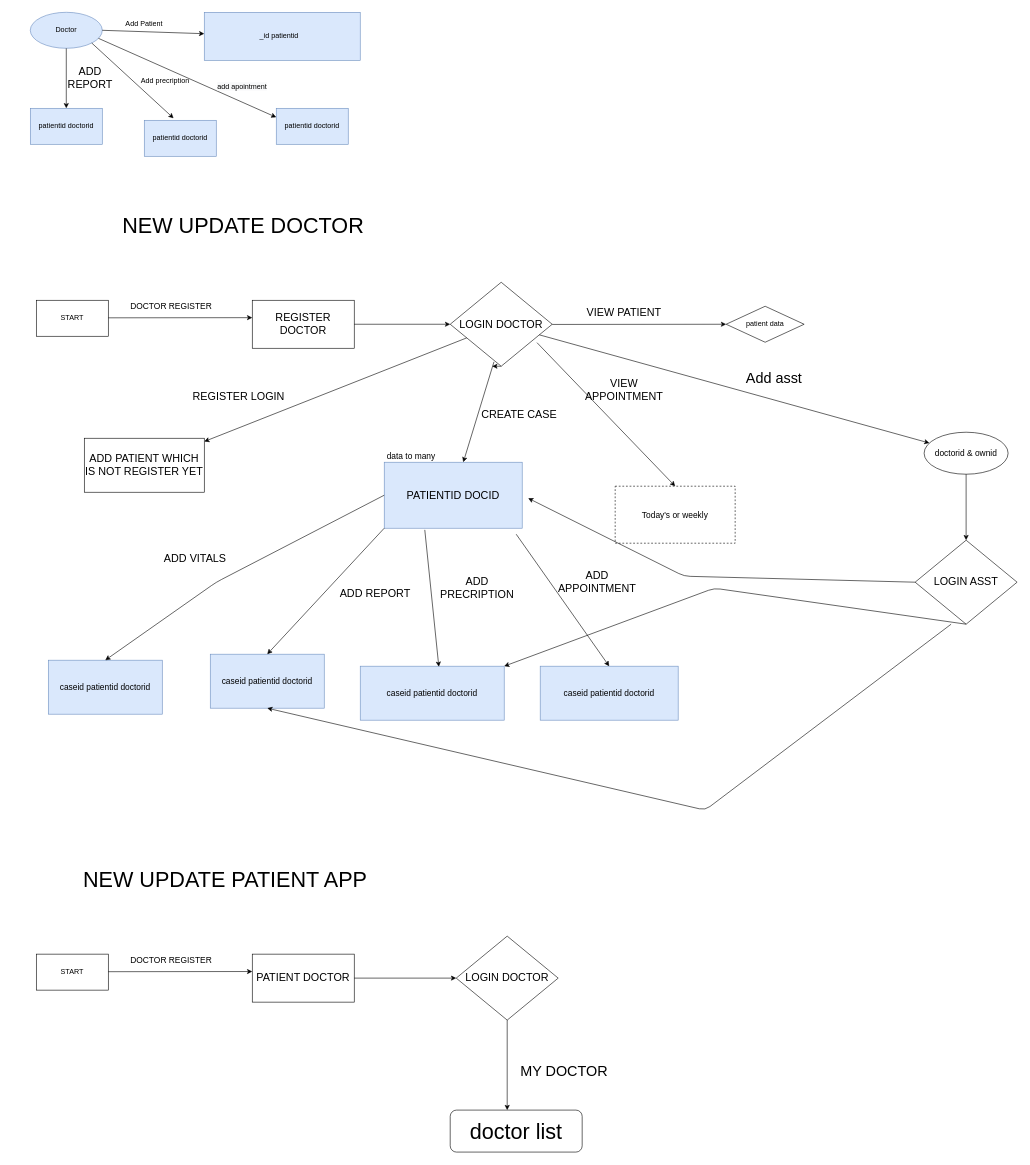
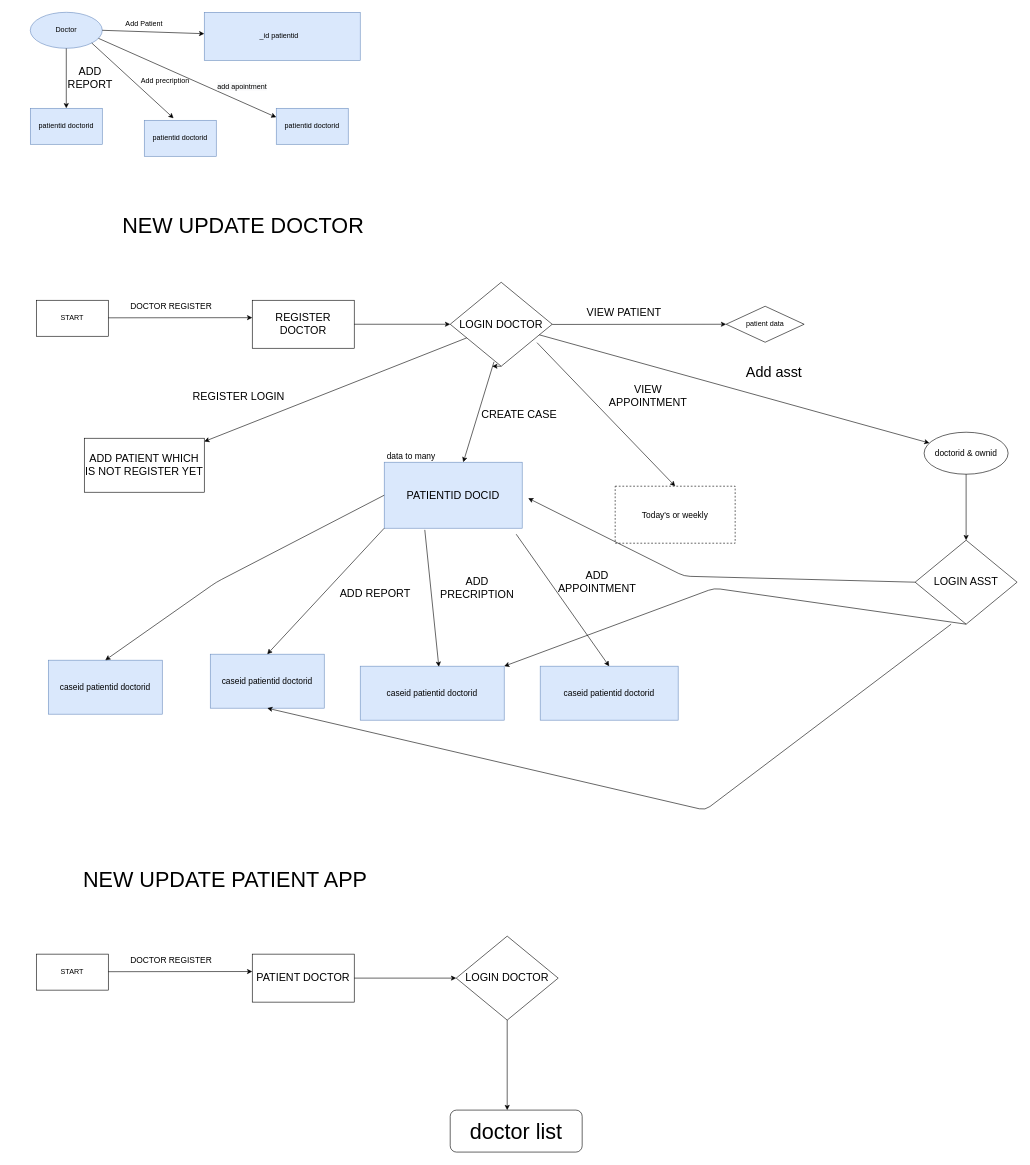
(774, 378) -> (774, 372)
(624, 390) -> (648, 396)
(195, 558) -> none
(564, 1071) -> none
